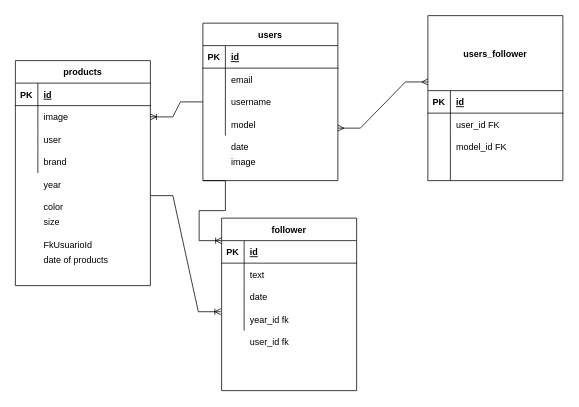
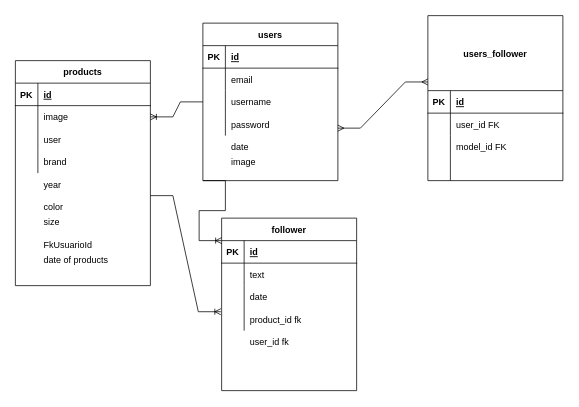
(242, 125) -> (251, 125)
(273, 320) -> (280, 320)
